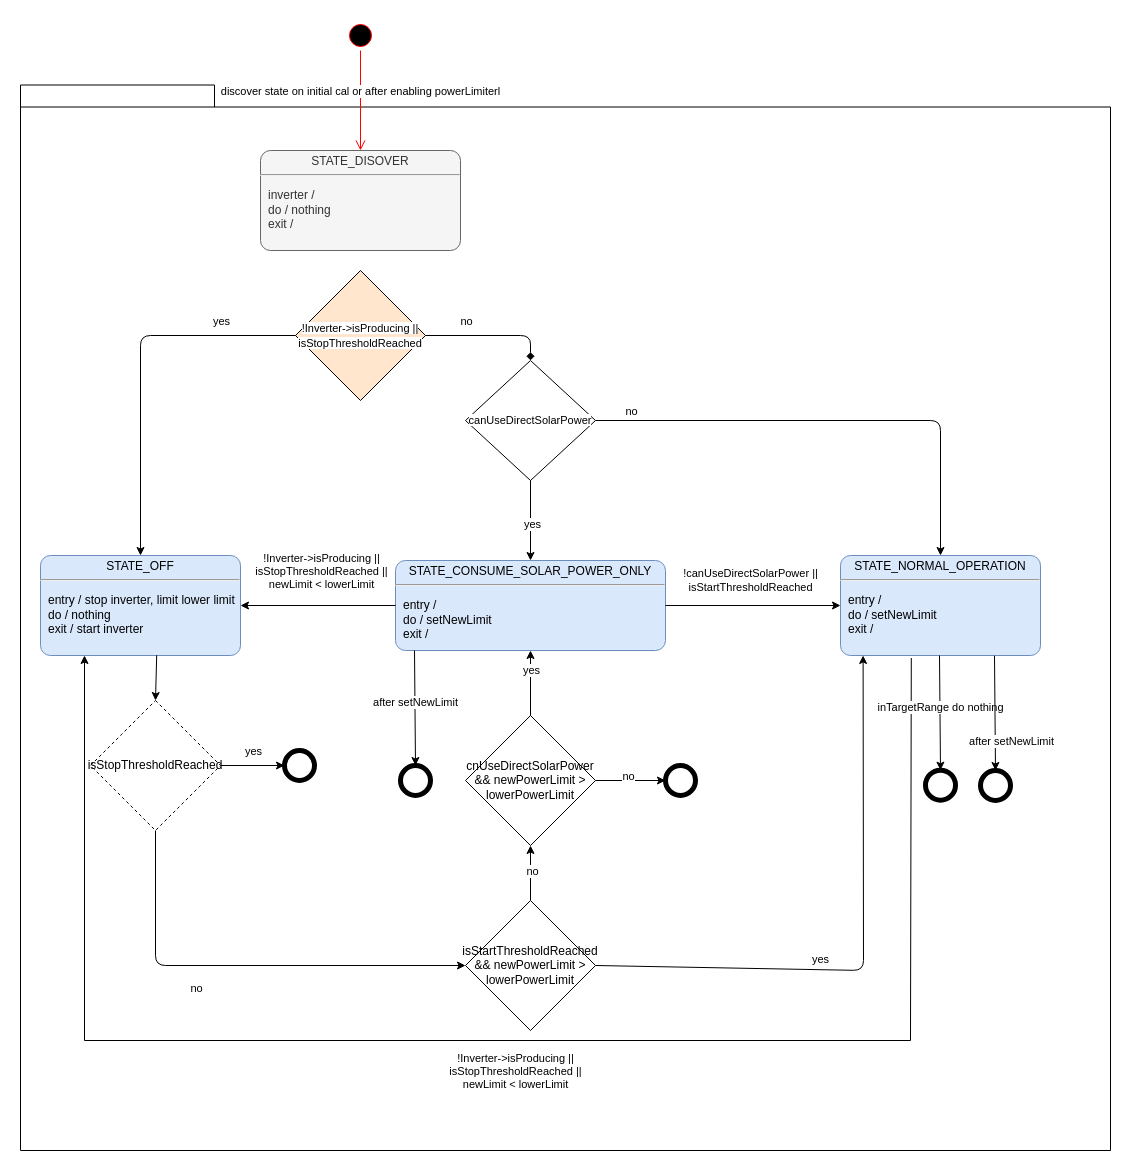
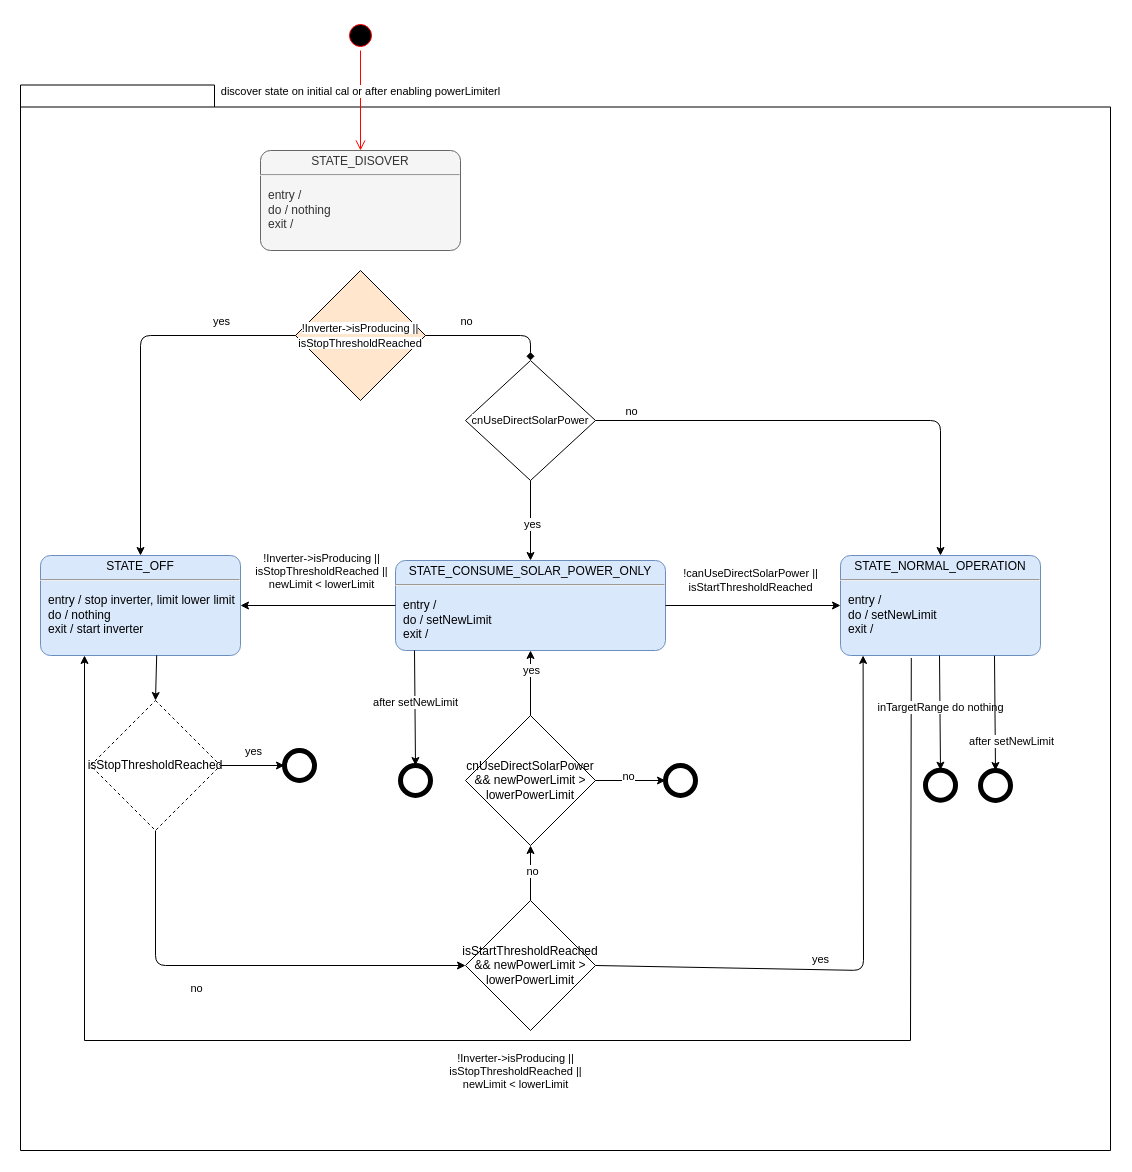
(361, 151) -> (361, 151)
(531, 421) -> (531, 421)
